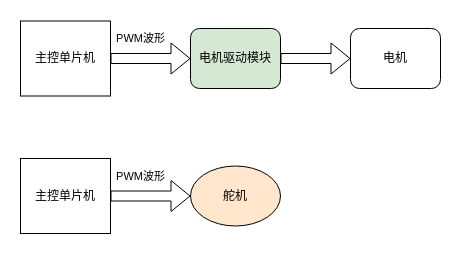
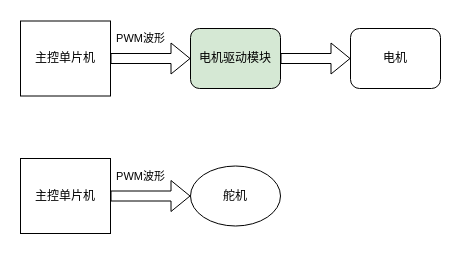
(236, 196) -> (236, 196)
